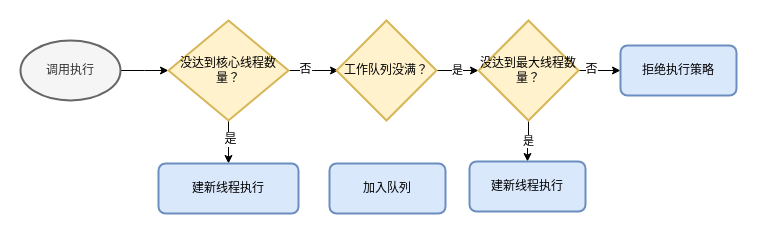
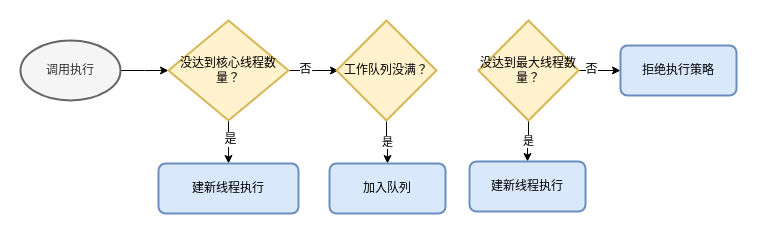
(454, 71) -> (387, 139)
